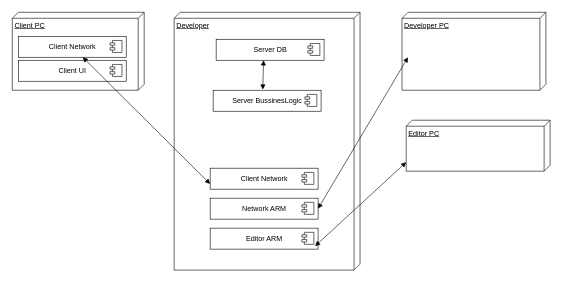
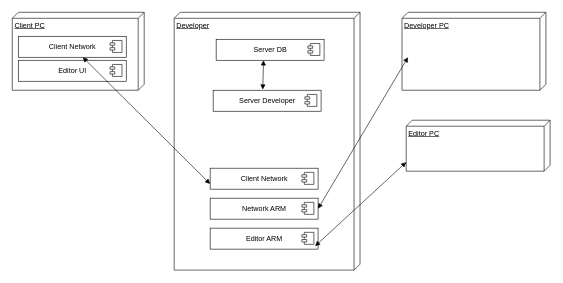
(73, 71) -> (73, 71)
(268, 101) -> (268, 101)
